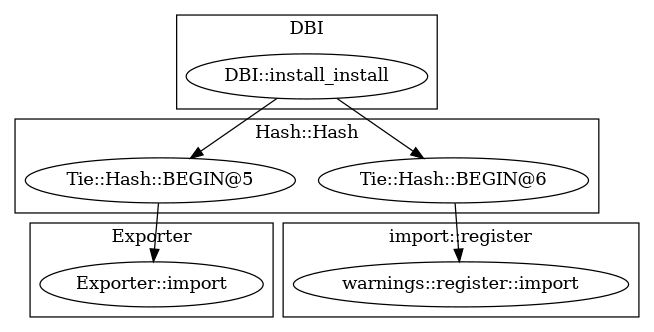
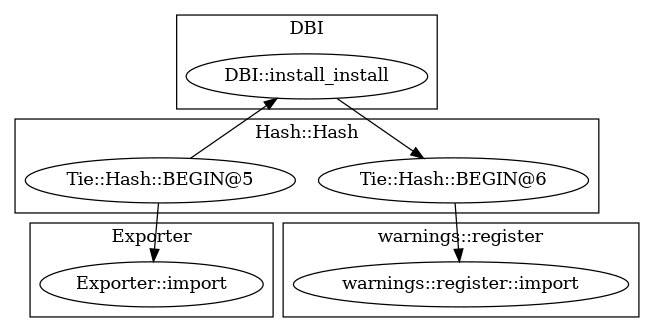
(235, 127) -> (228, 132)
(461, 237) -> (461, 237)
